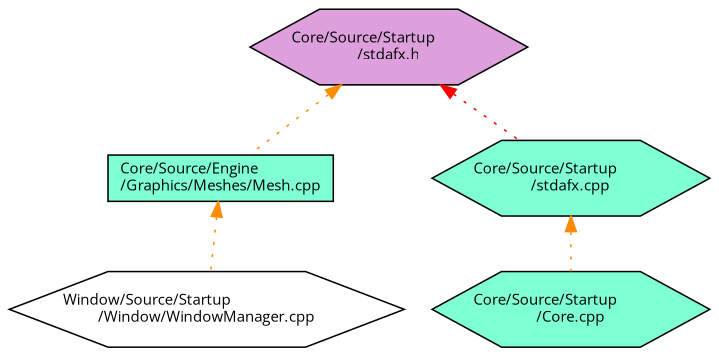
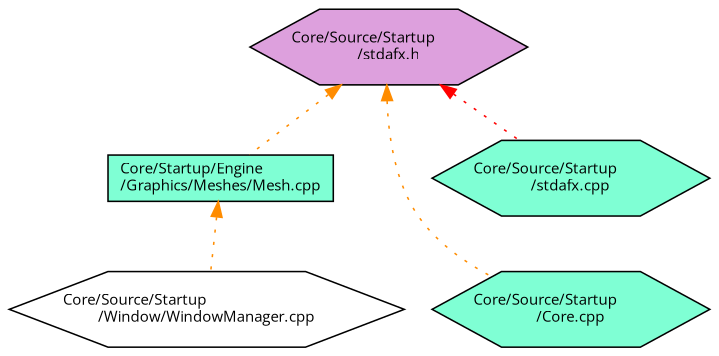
(221, 178) -> (221, 178)
(571, 252) -> (412, 206)
(207, 309) -> (207, 309)
